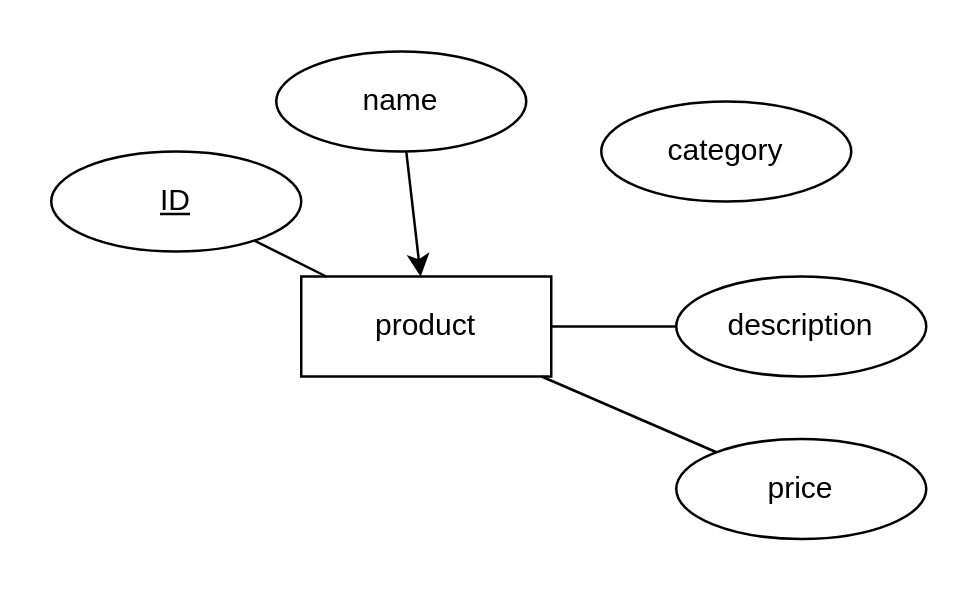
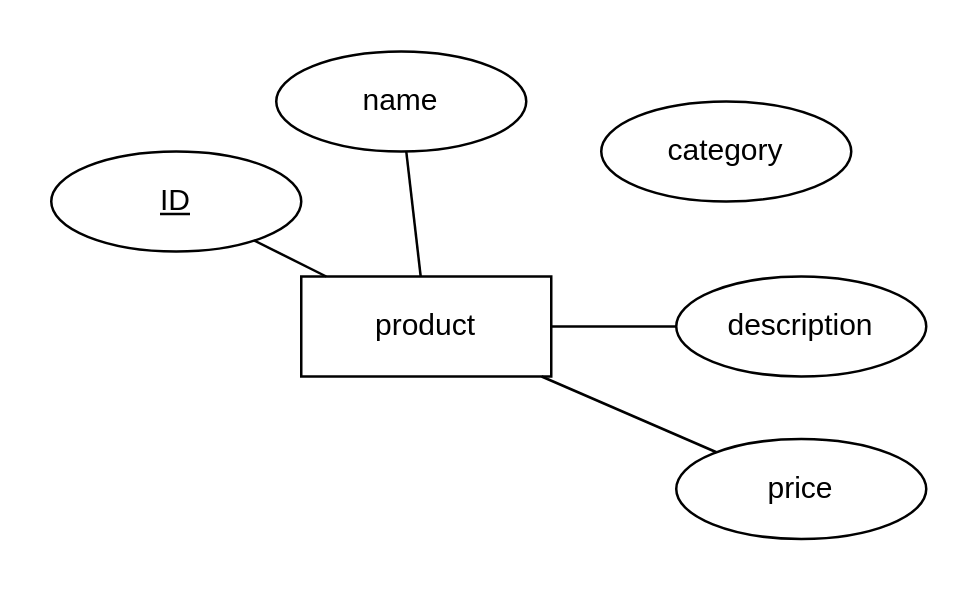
(419, 258) -> (419, 265)
